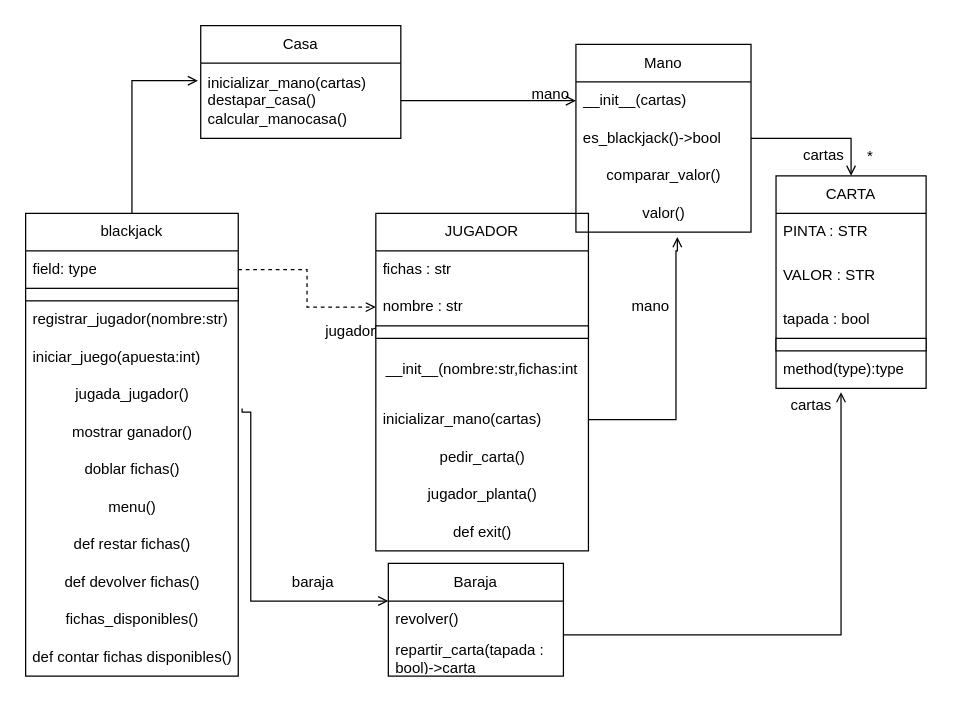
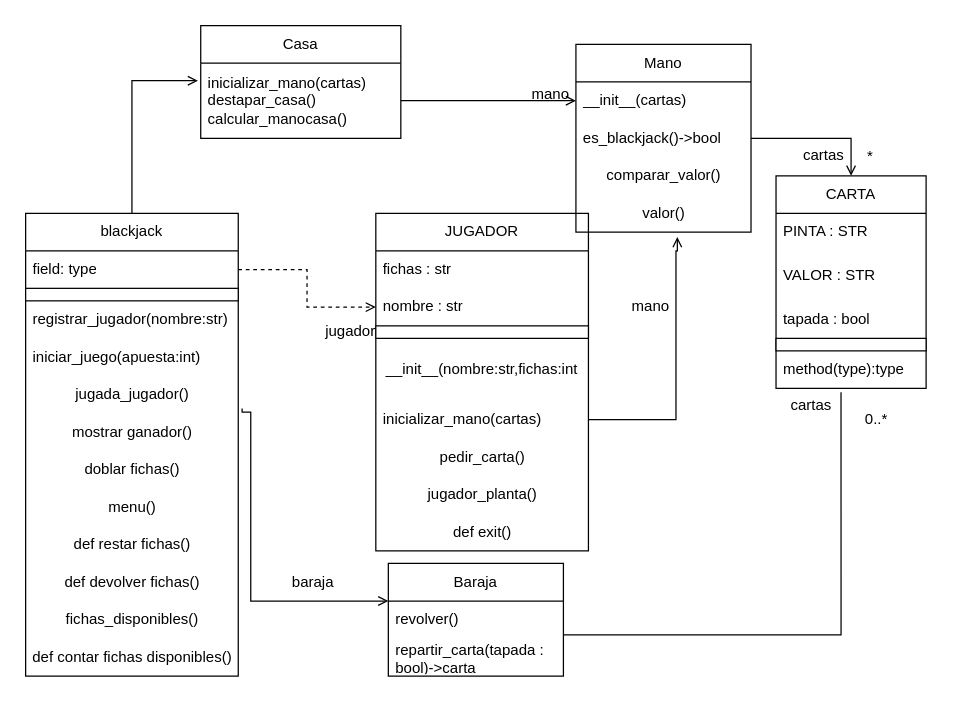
(841, 398) -> (841, 397)
none -> (876, 419)
